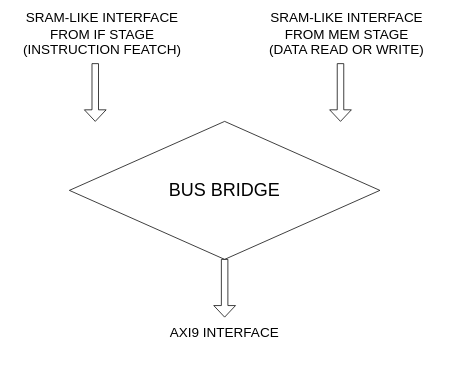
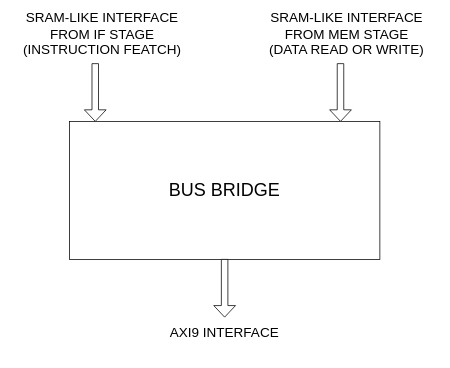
(225, 190) -> (225, 190)
